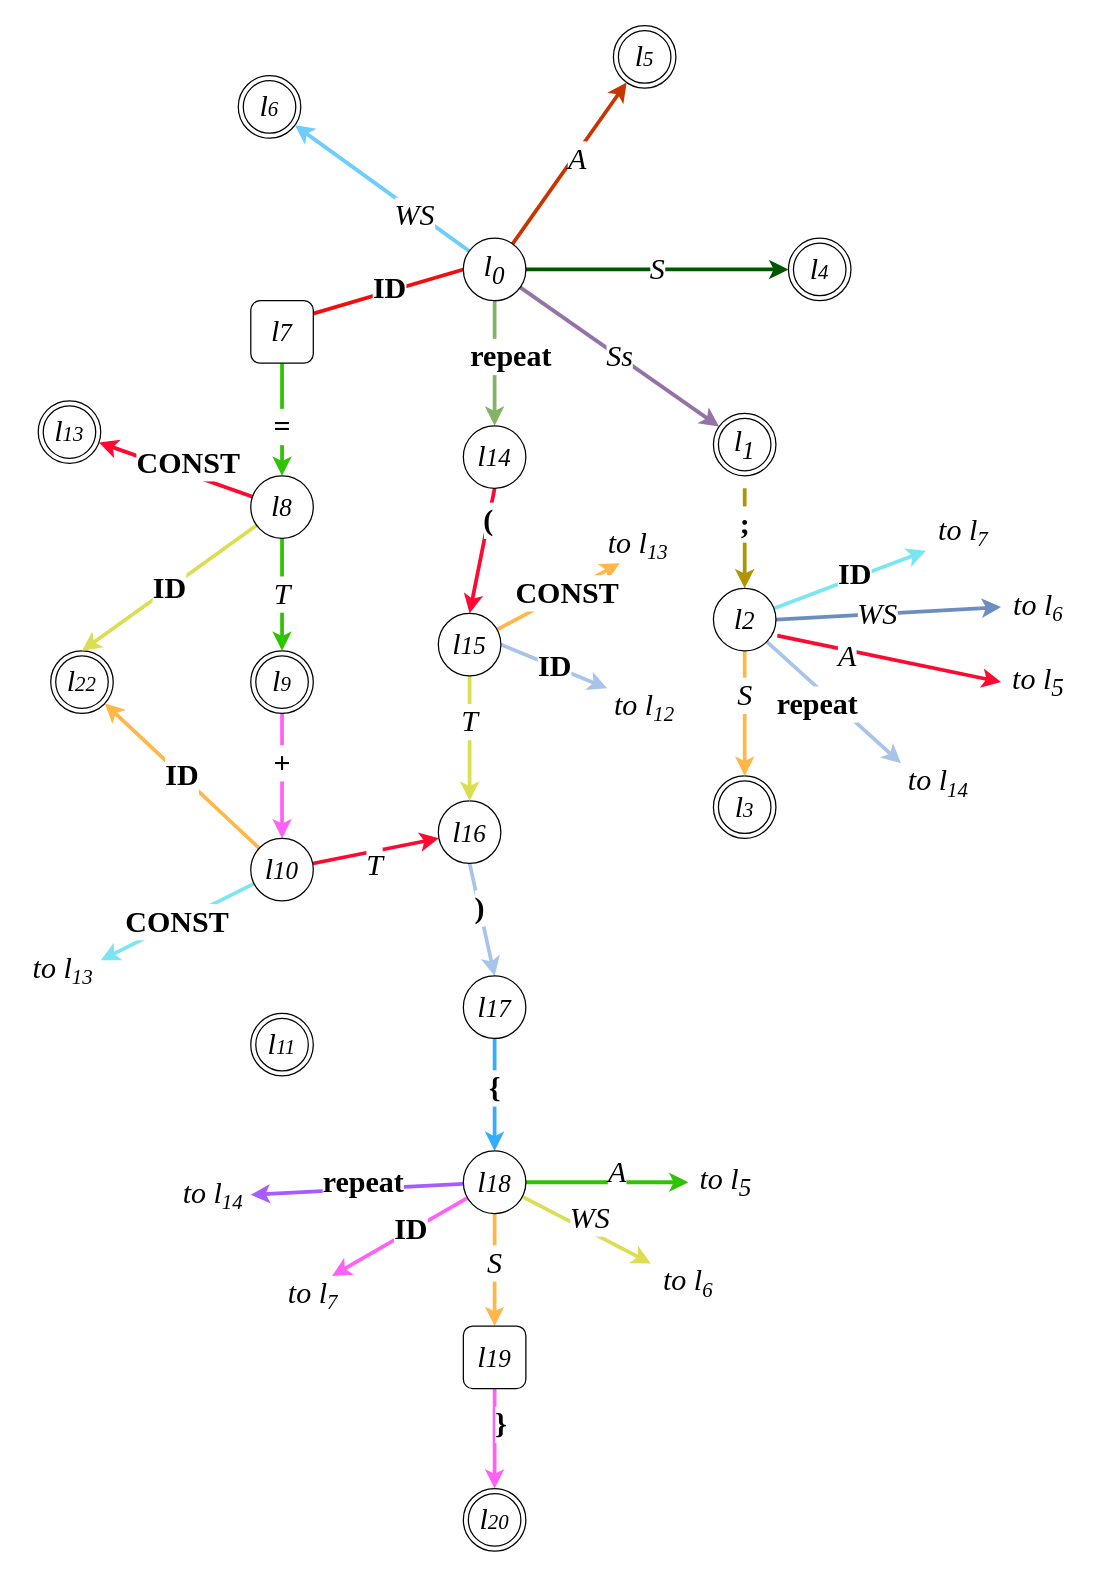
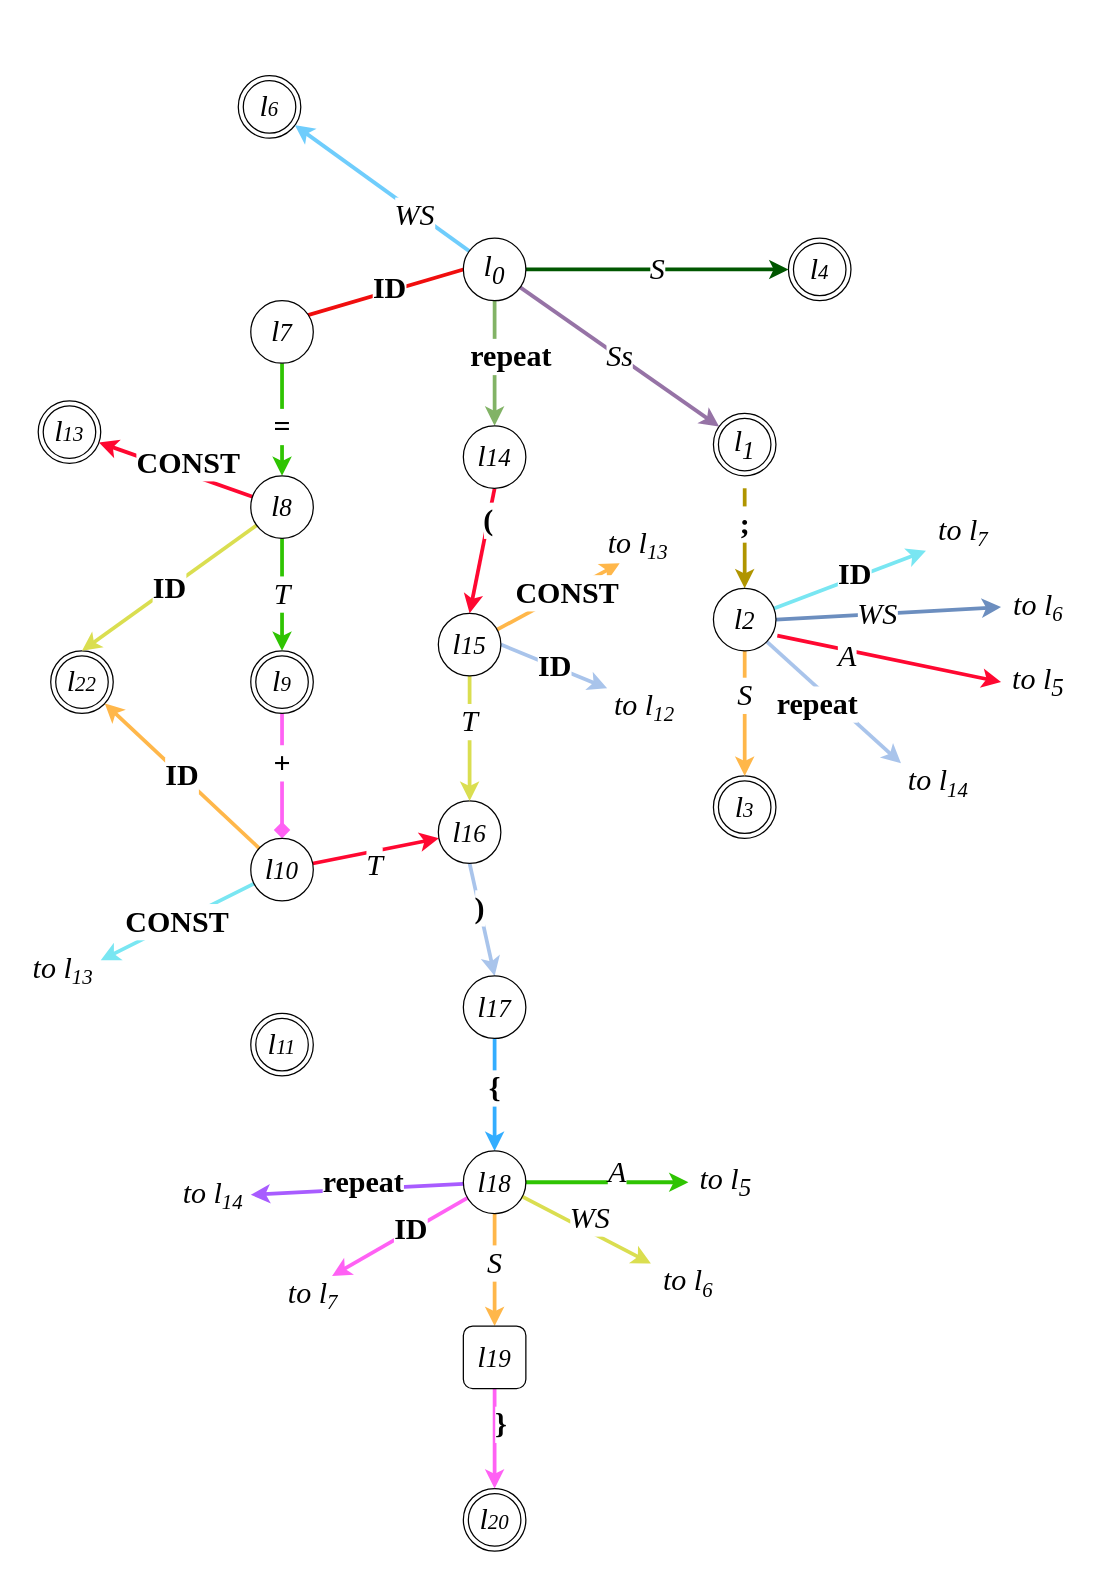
(644, 57) -> none
(566, 167) -> none
(282, 332) -> (282, 332)
(282, 822) -> (282, 822)
